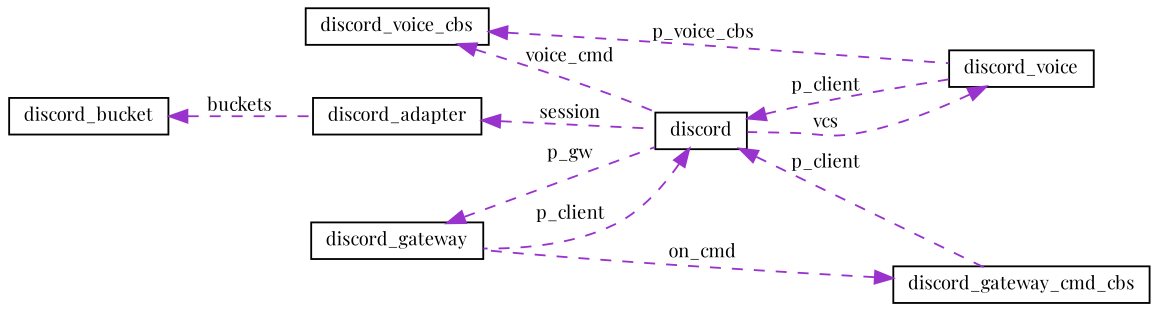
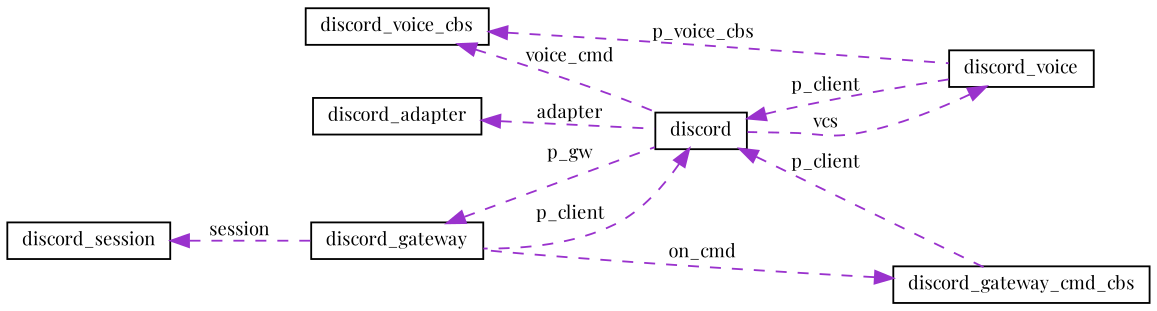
(568, 113) -> (568, 113)
(89, 116) -> none
none -> (89, 241)
